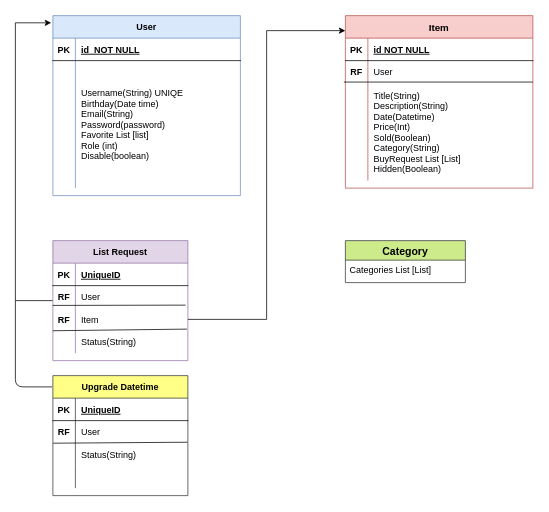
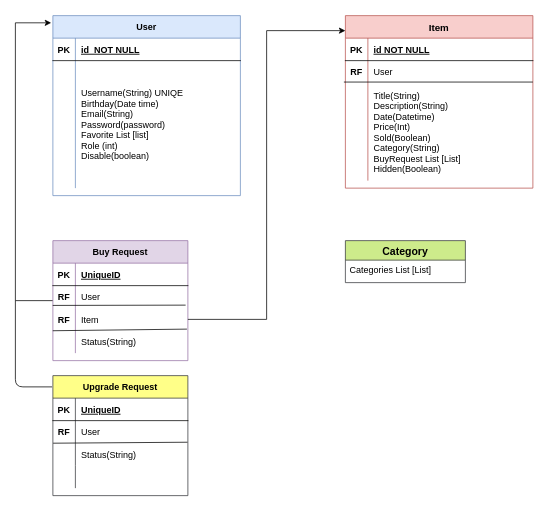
(120, 252) -> (120, 252)
(120, 387) -> (120, 387)
